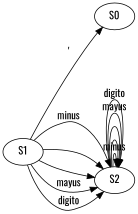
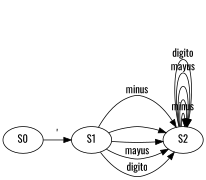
(62, 85) -> (53, 140)
